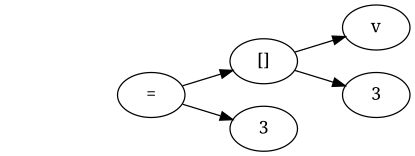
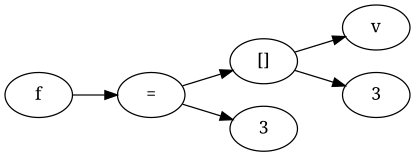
none -> (39, 95)
